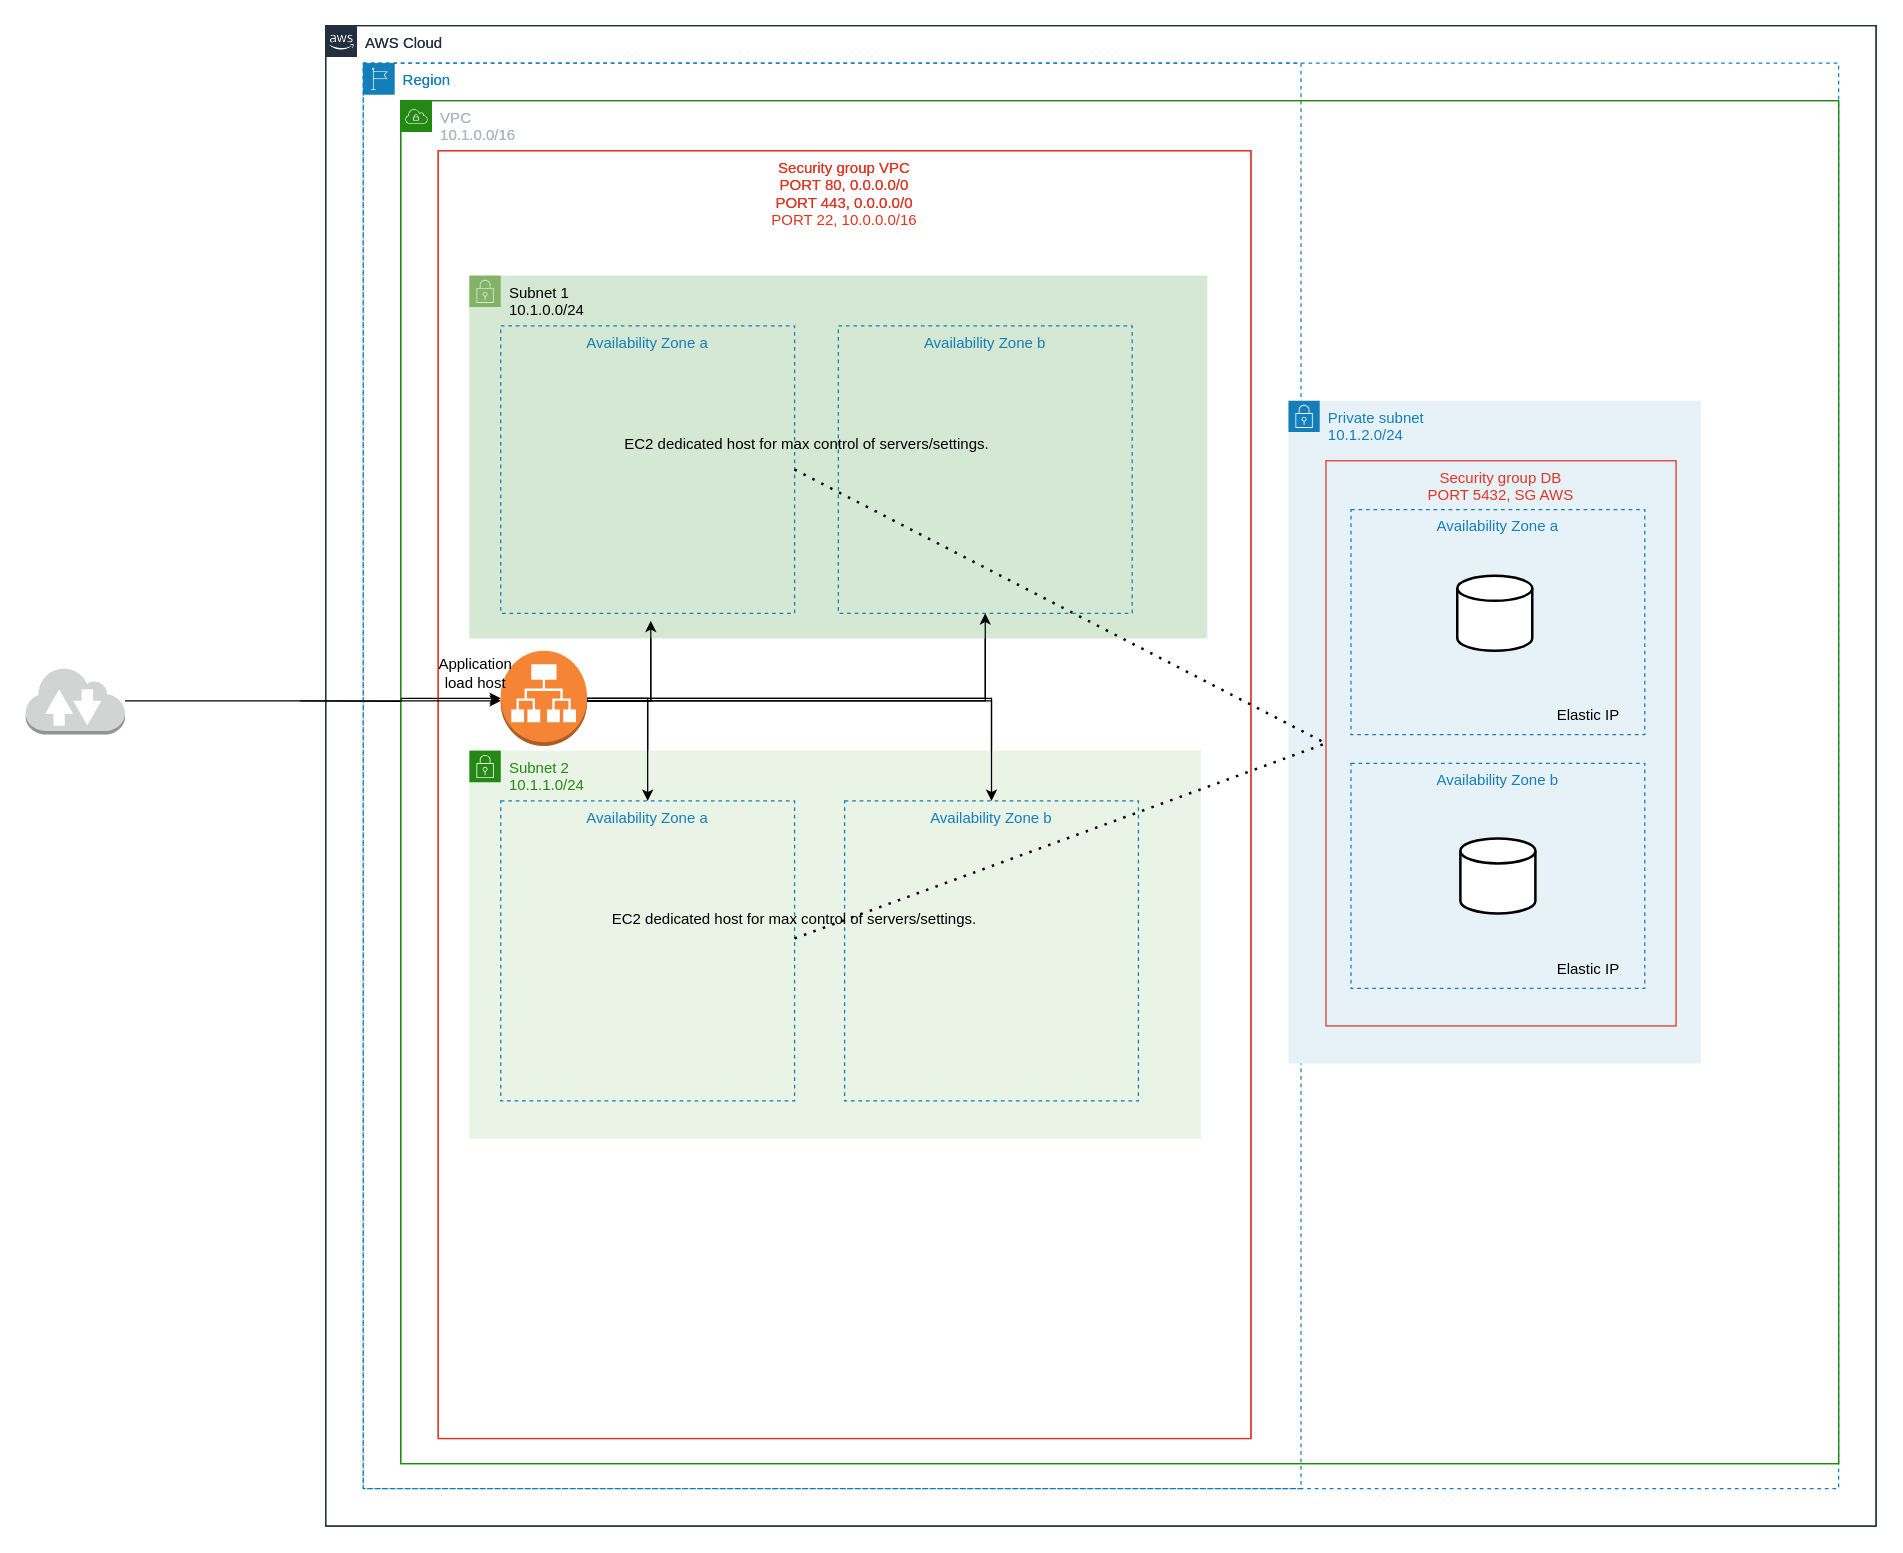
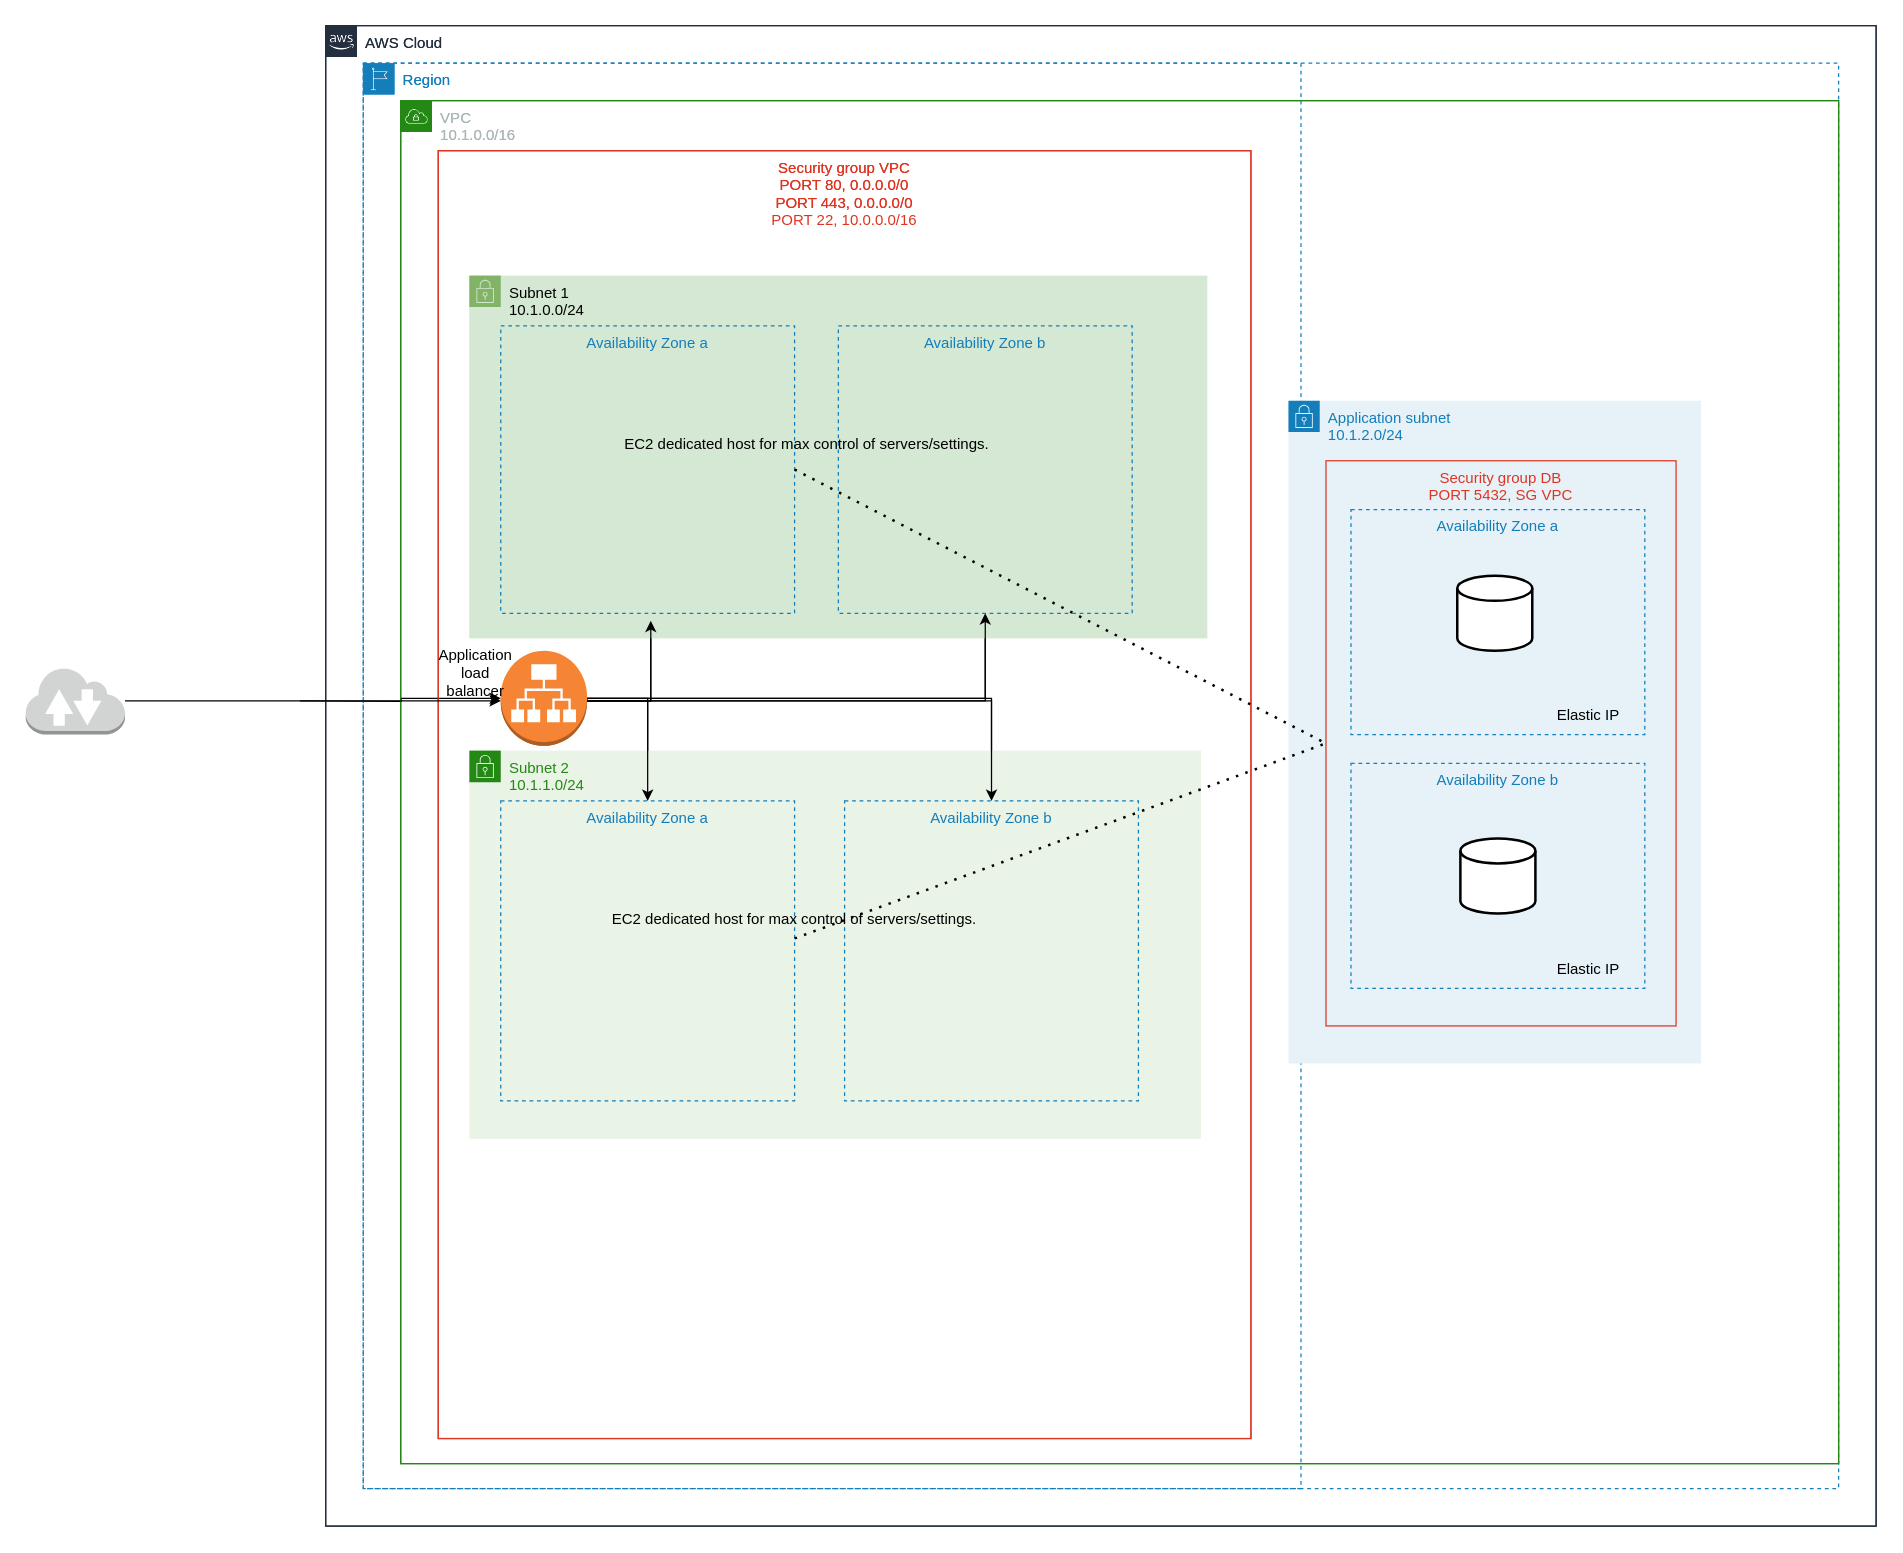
(1383, 427) -> (1396, 427)
(1500, 478) -> (1500, 478)
(476, 673) -> (476, 673)
